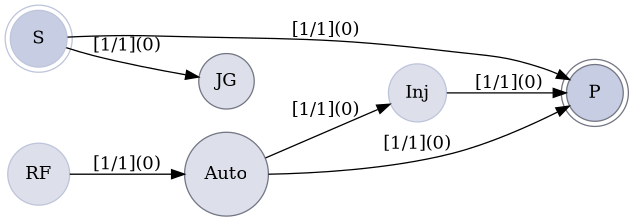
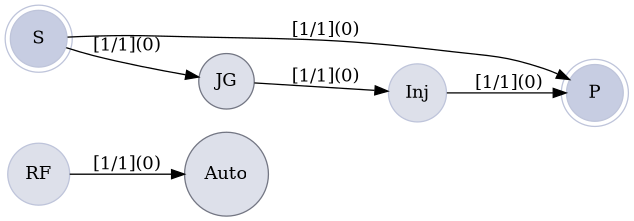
(595, 93) -> (595, 93)
(322, 134) -> (315, 87)
(417, 161) -> none
